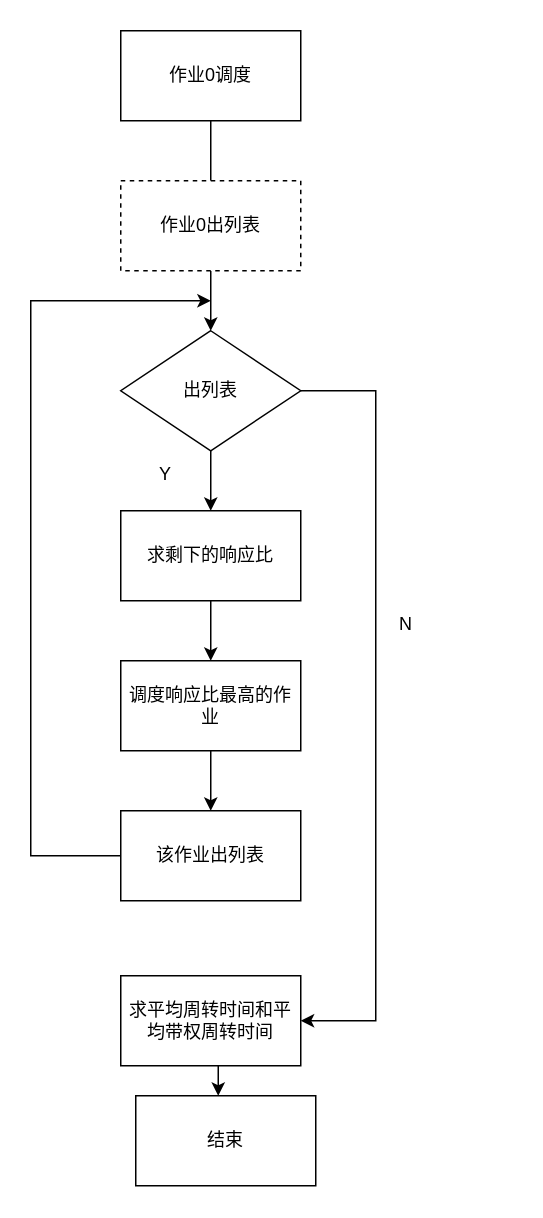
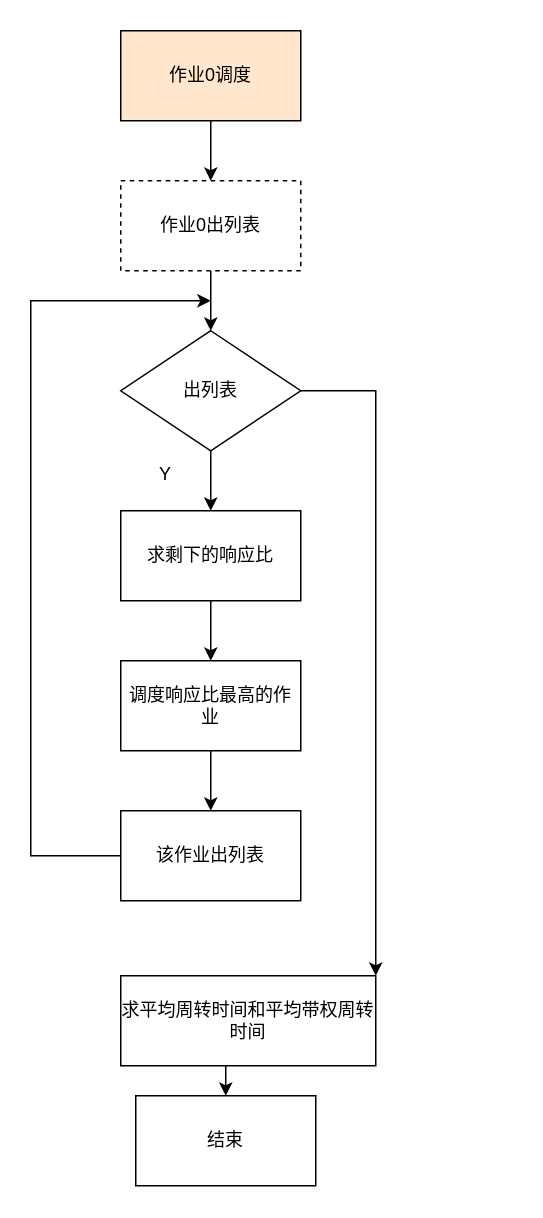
(211, 76) -> (211, 76)
(211, 173) -> (211, 169)
(451, 623) -> none
(211, 1021) -> (248, 1021)
